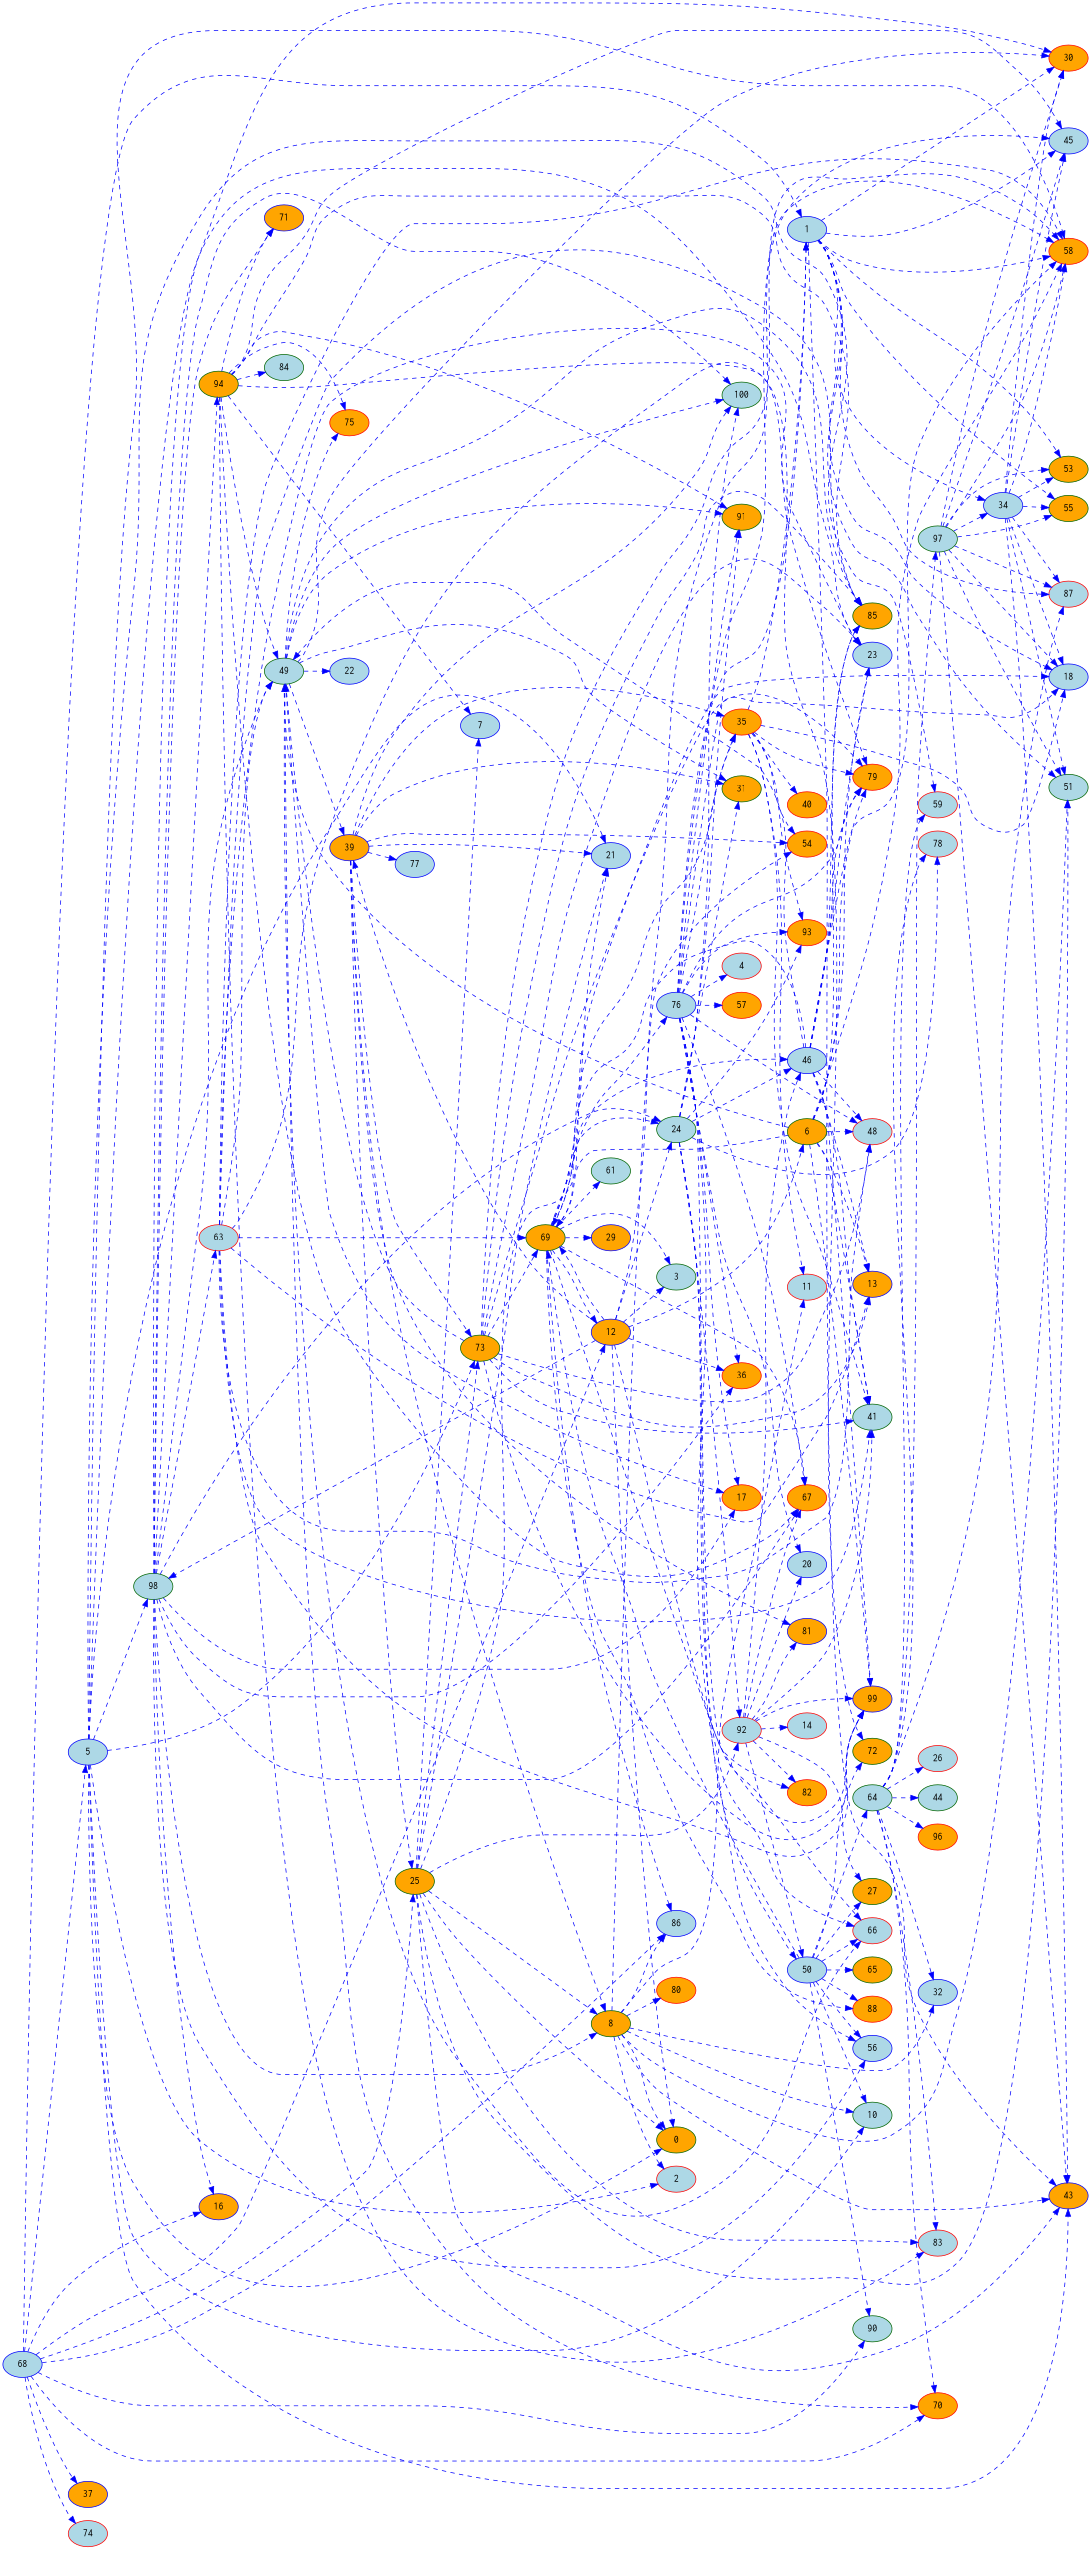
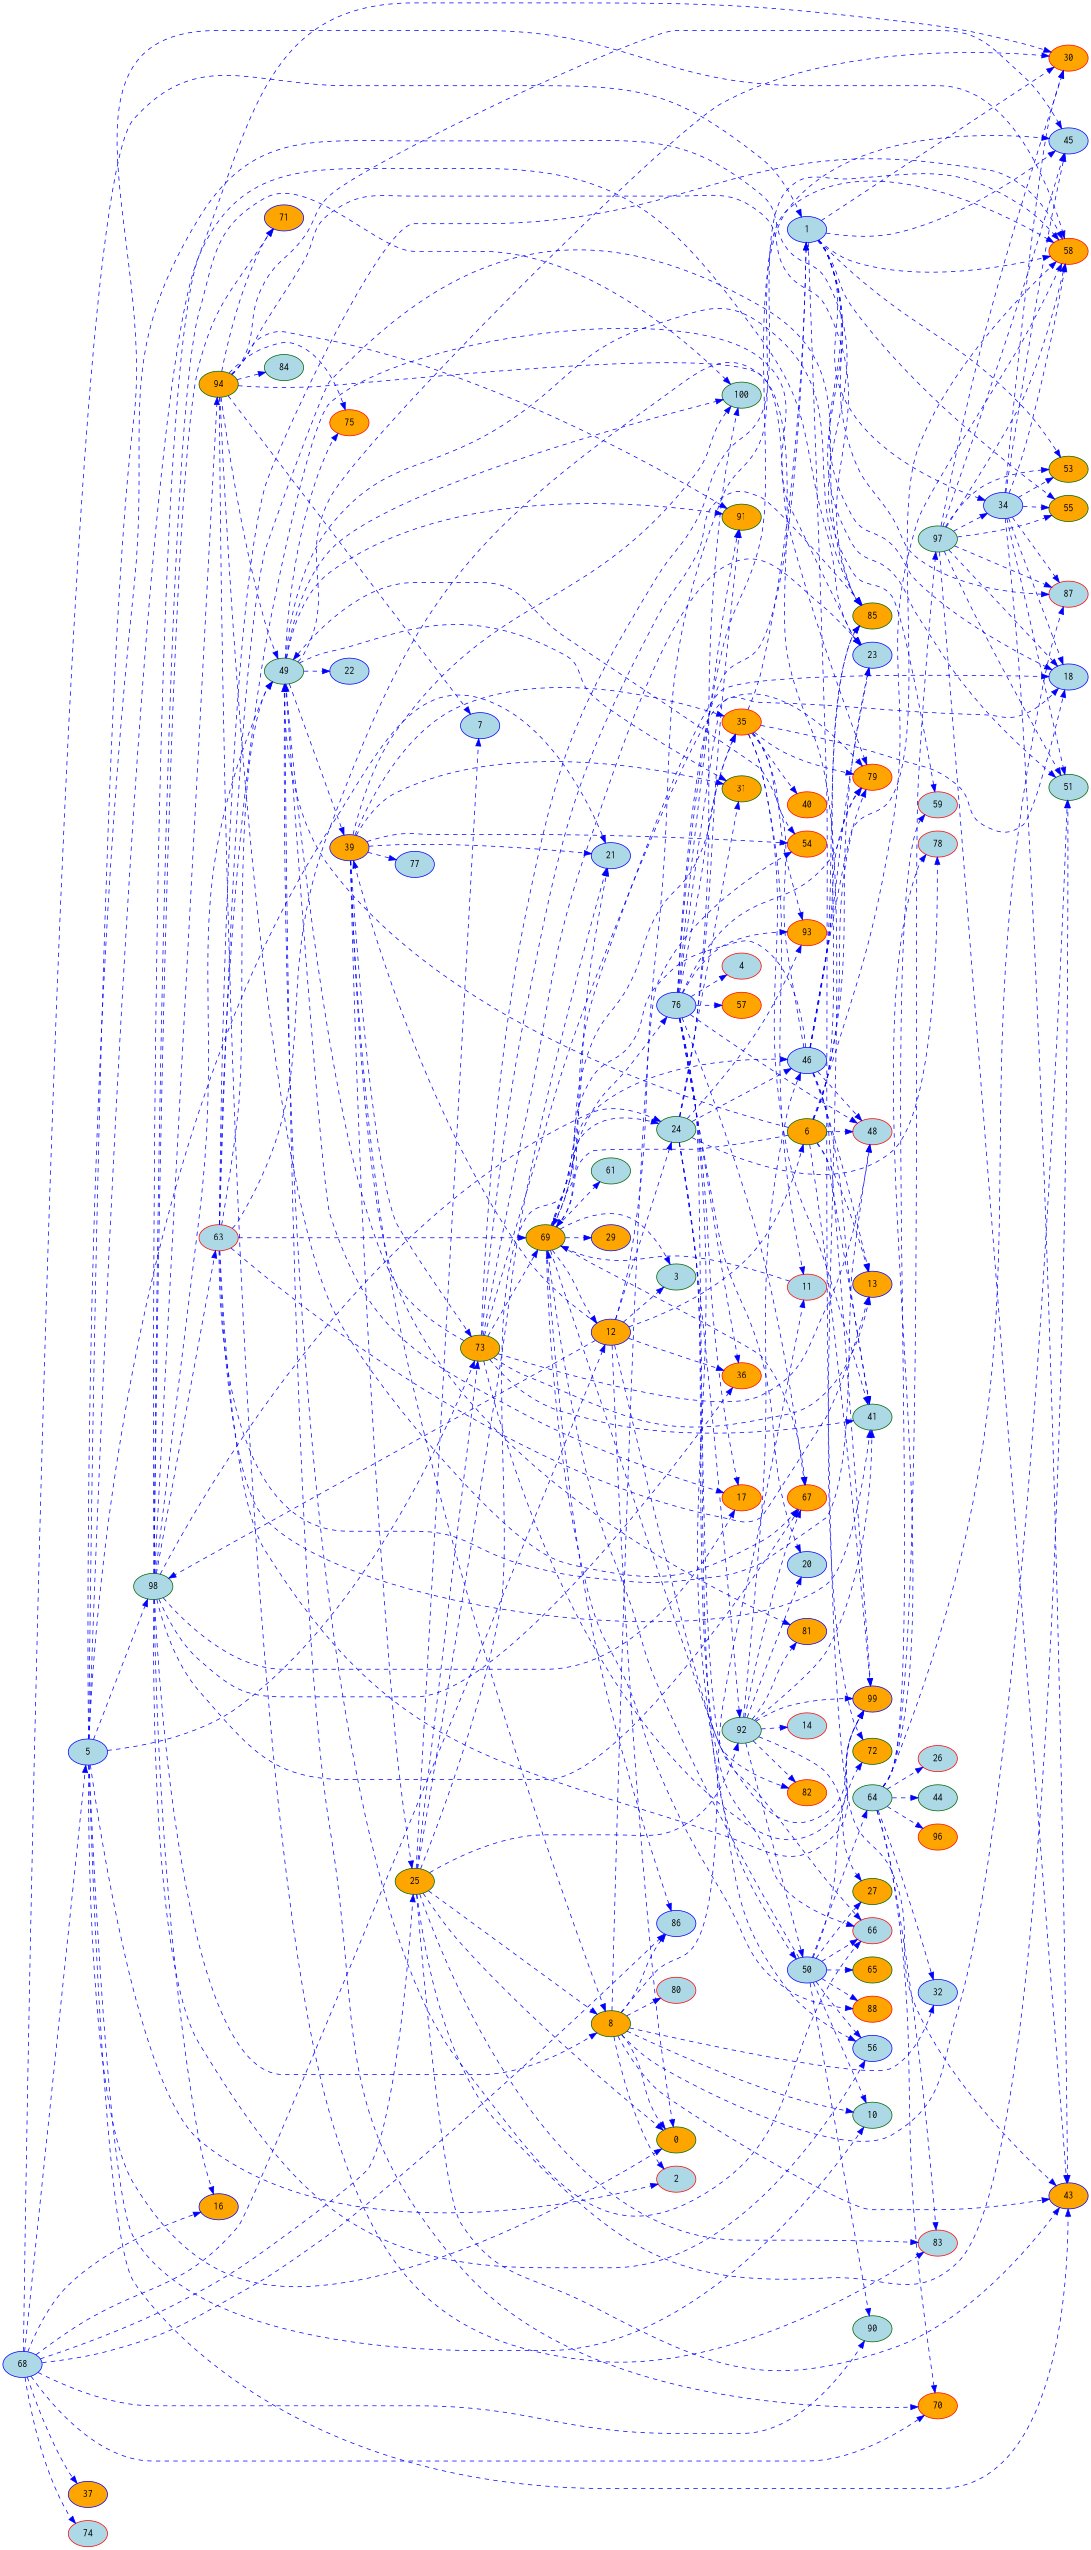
(582, 1287) -> (679, 1256)
(742, 1730) -> (742, 1730)
(676, 1990) -> (676, 1990)
